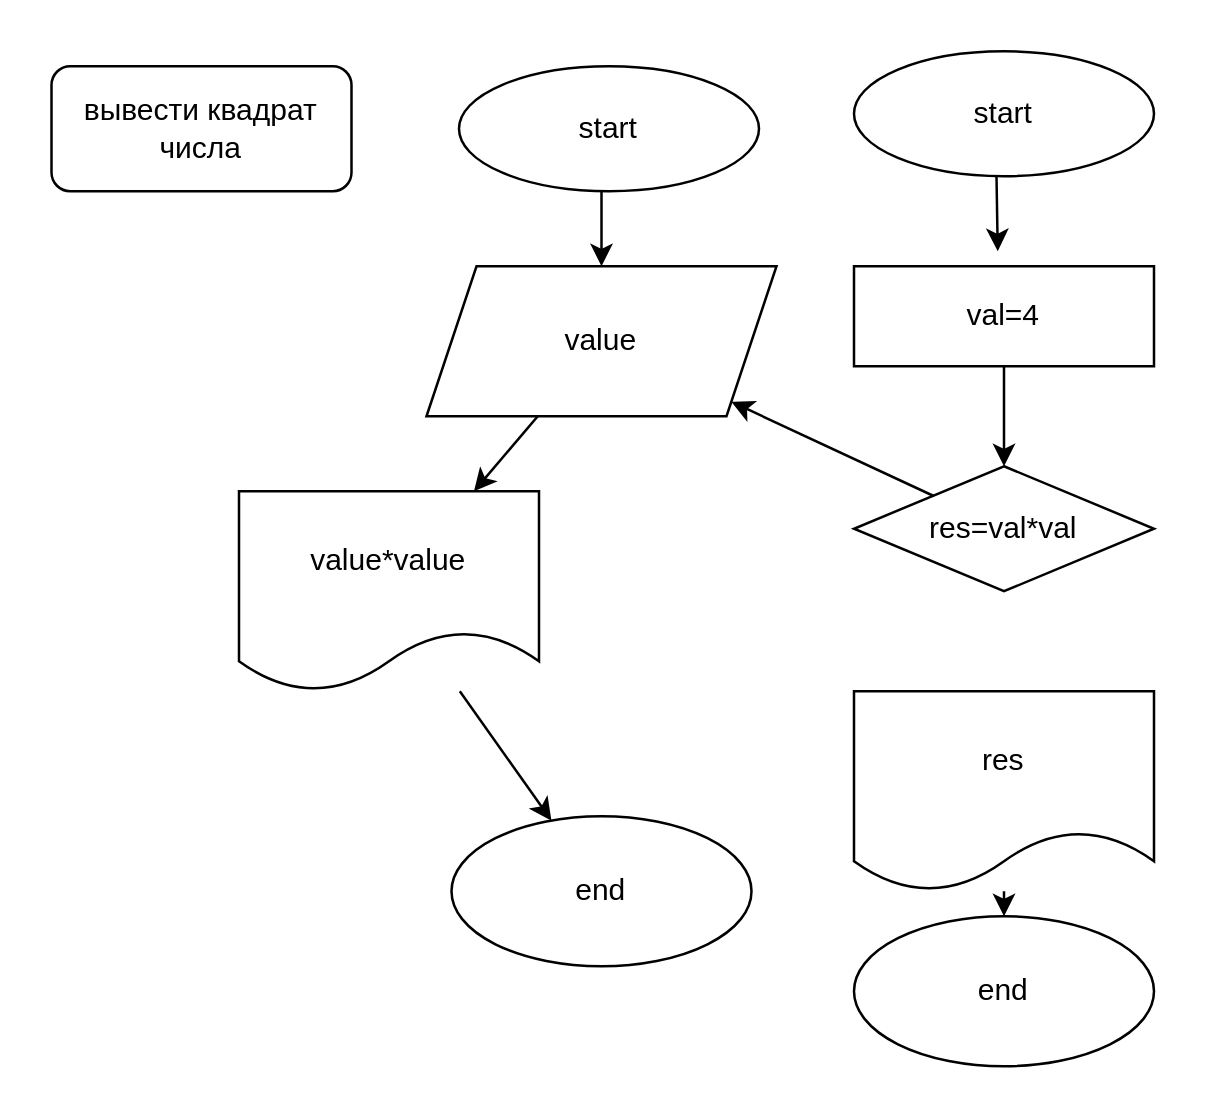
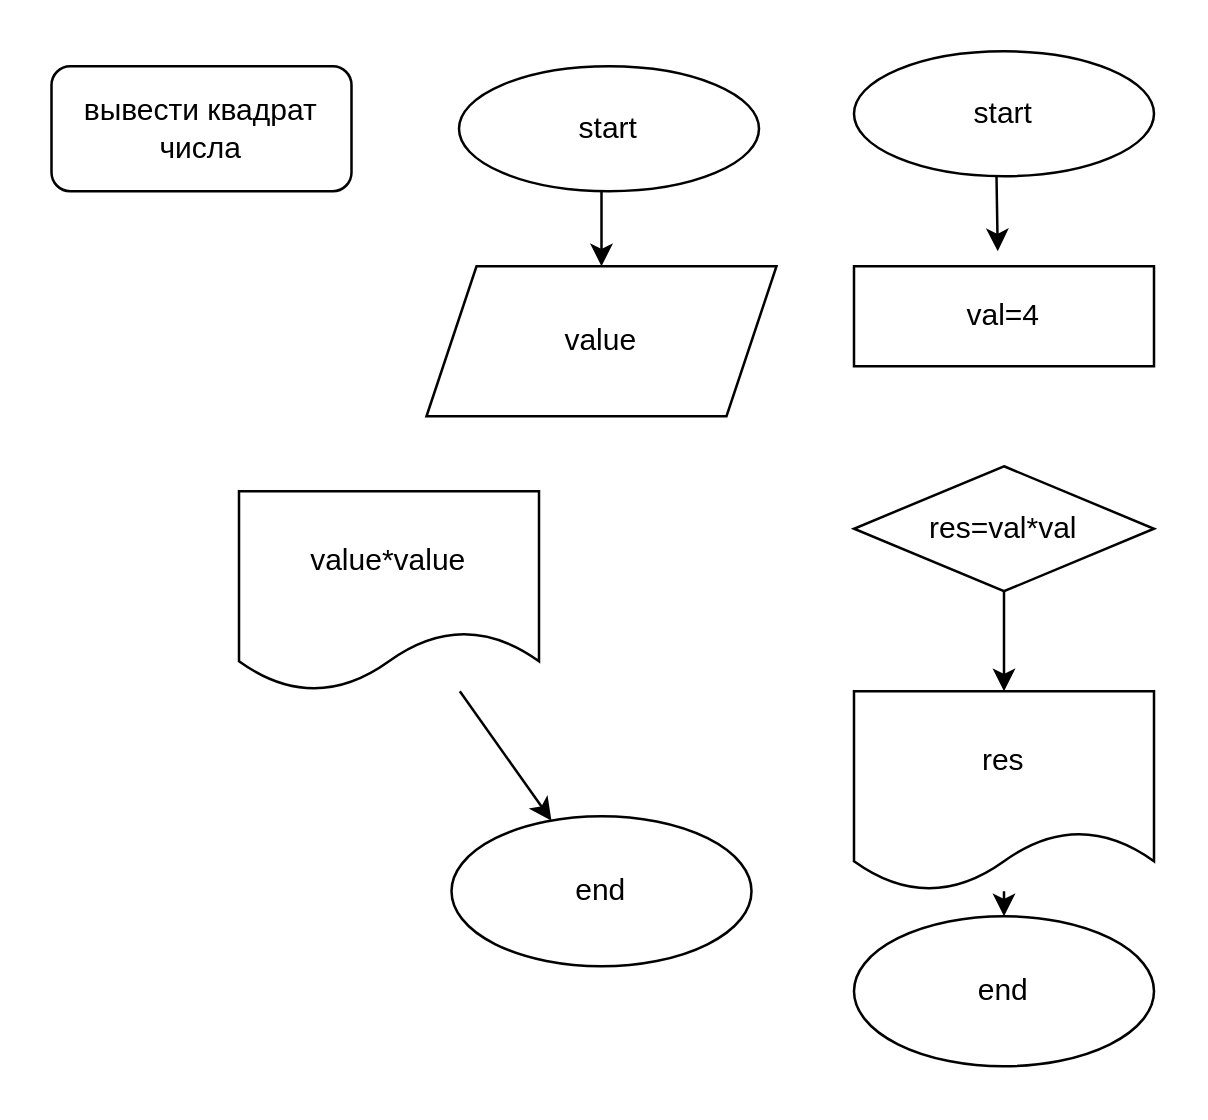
(1004, 408) -> none
(511, 448) -> none
(839, 452) -> (1004, 633)
